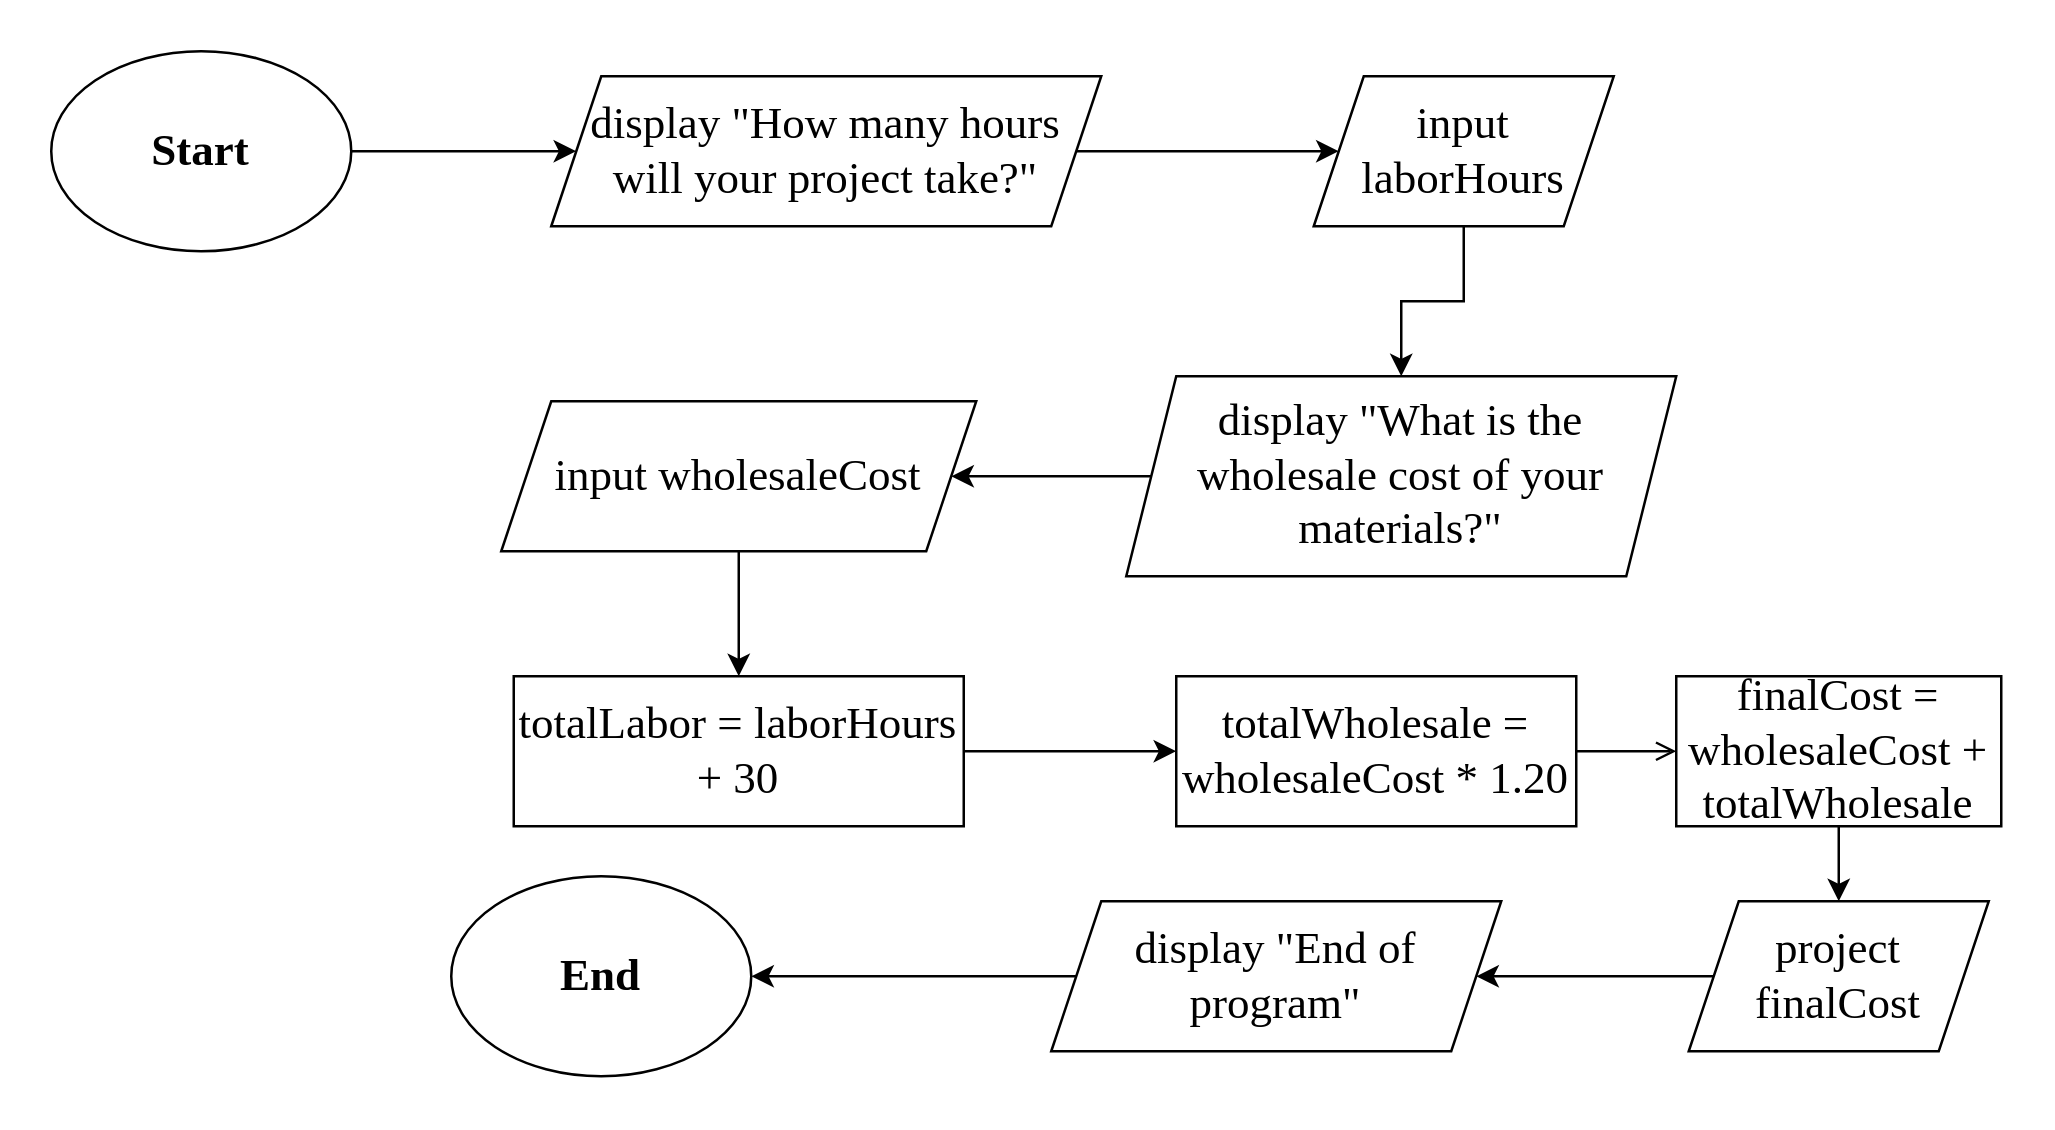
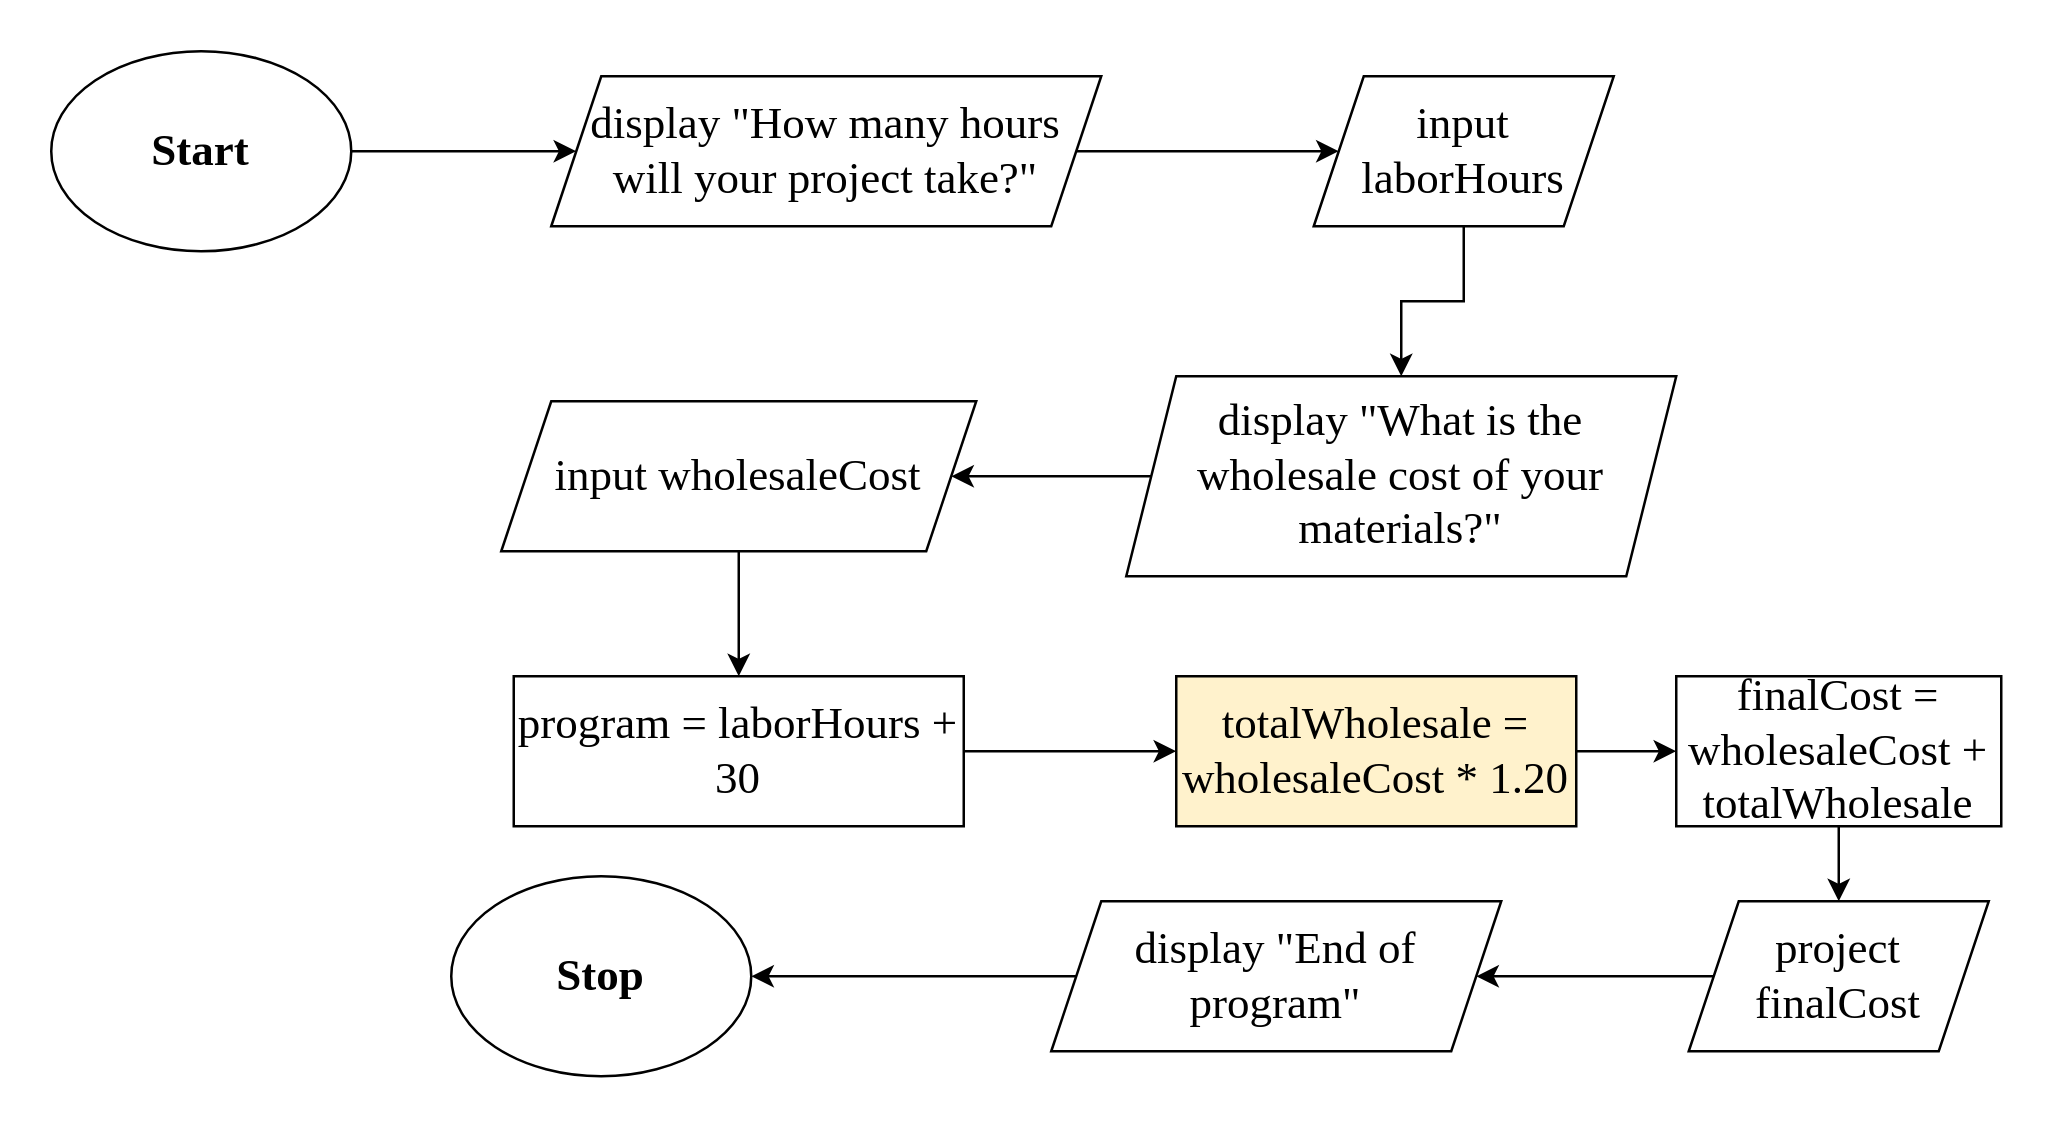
(739, 751) -> (739, 751)
(1376, 751) -> (1376, 751)
(1662, 751) -> (1658, 751)
(601, 976) -> (601, 976)
